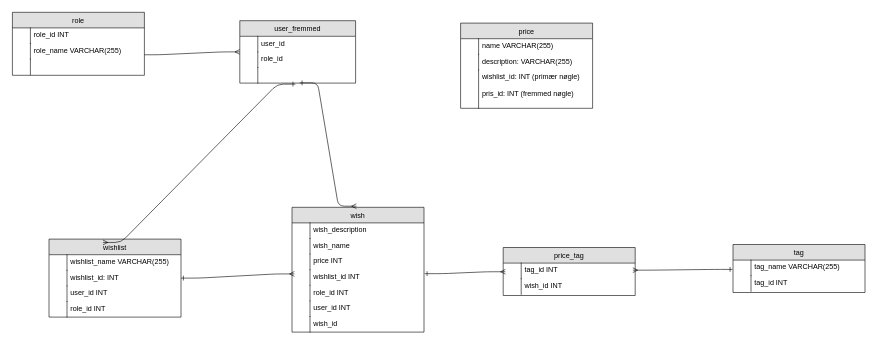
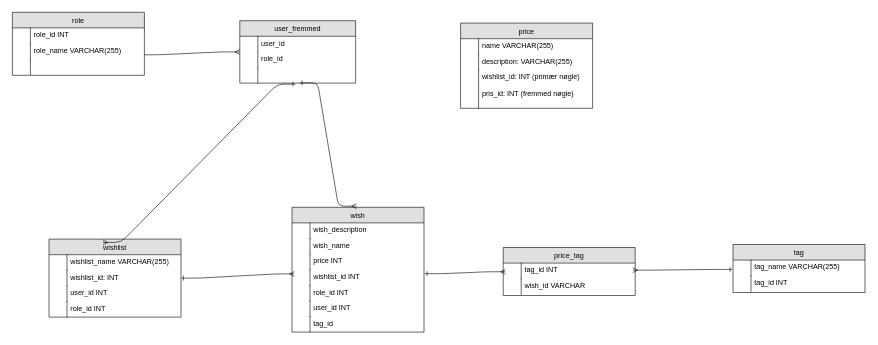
(544, 286) -> (552, 286)
(325, 323) -> (324, 323)
